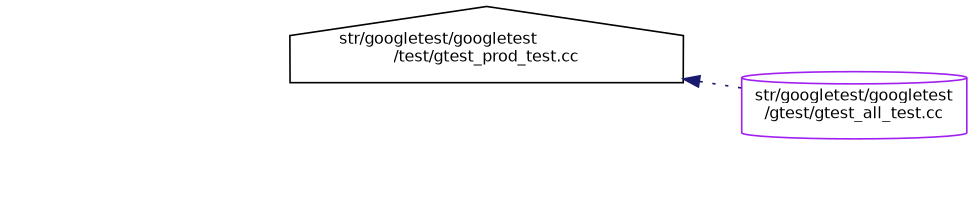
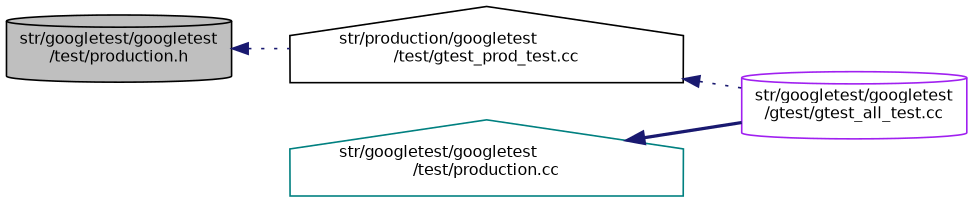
none -> (119, 49)
(487, 49) -> (487, 49)
none -> (487, 162)
